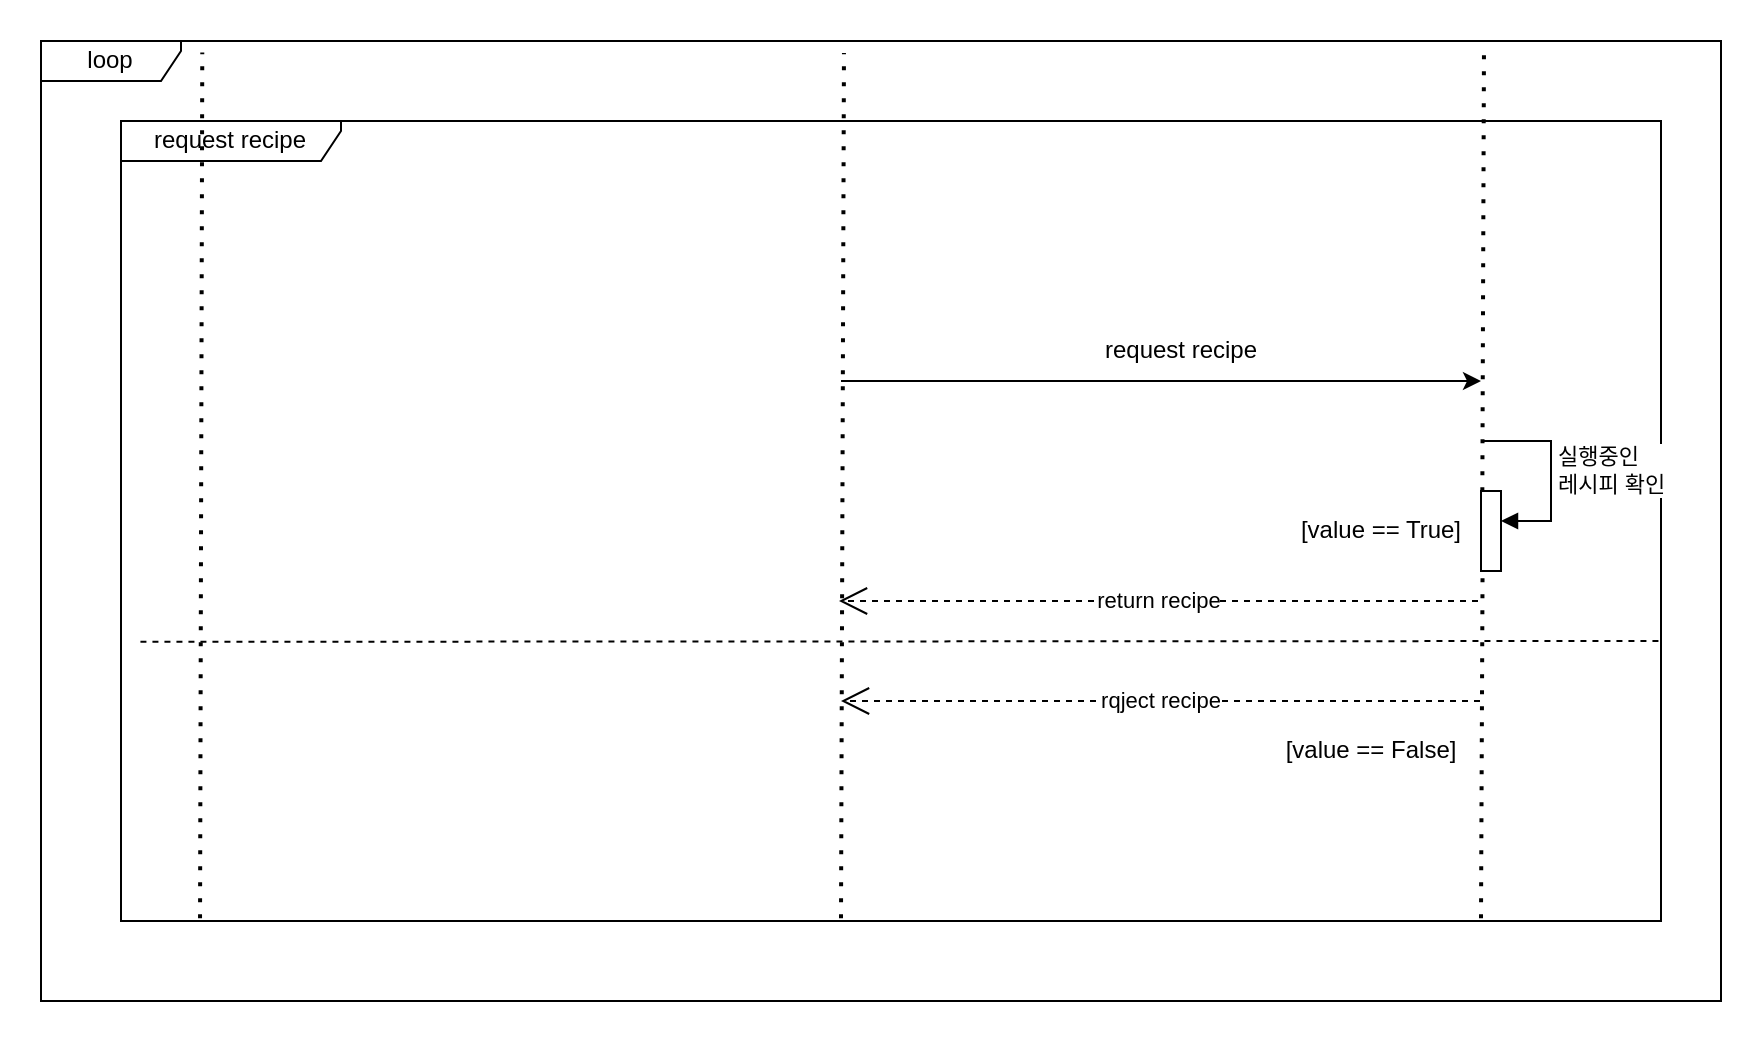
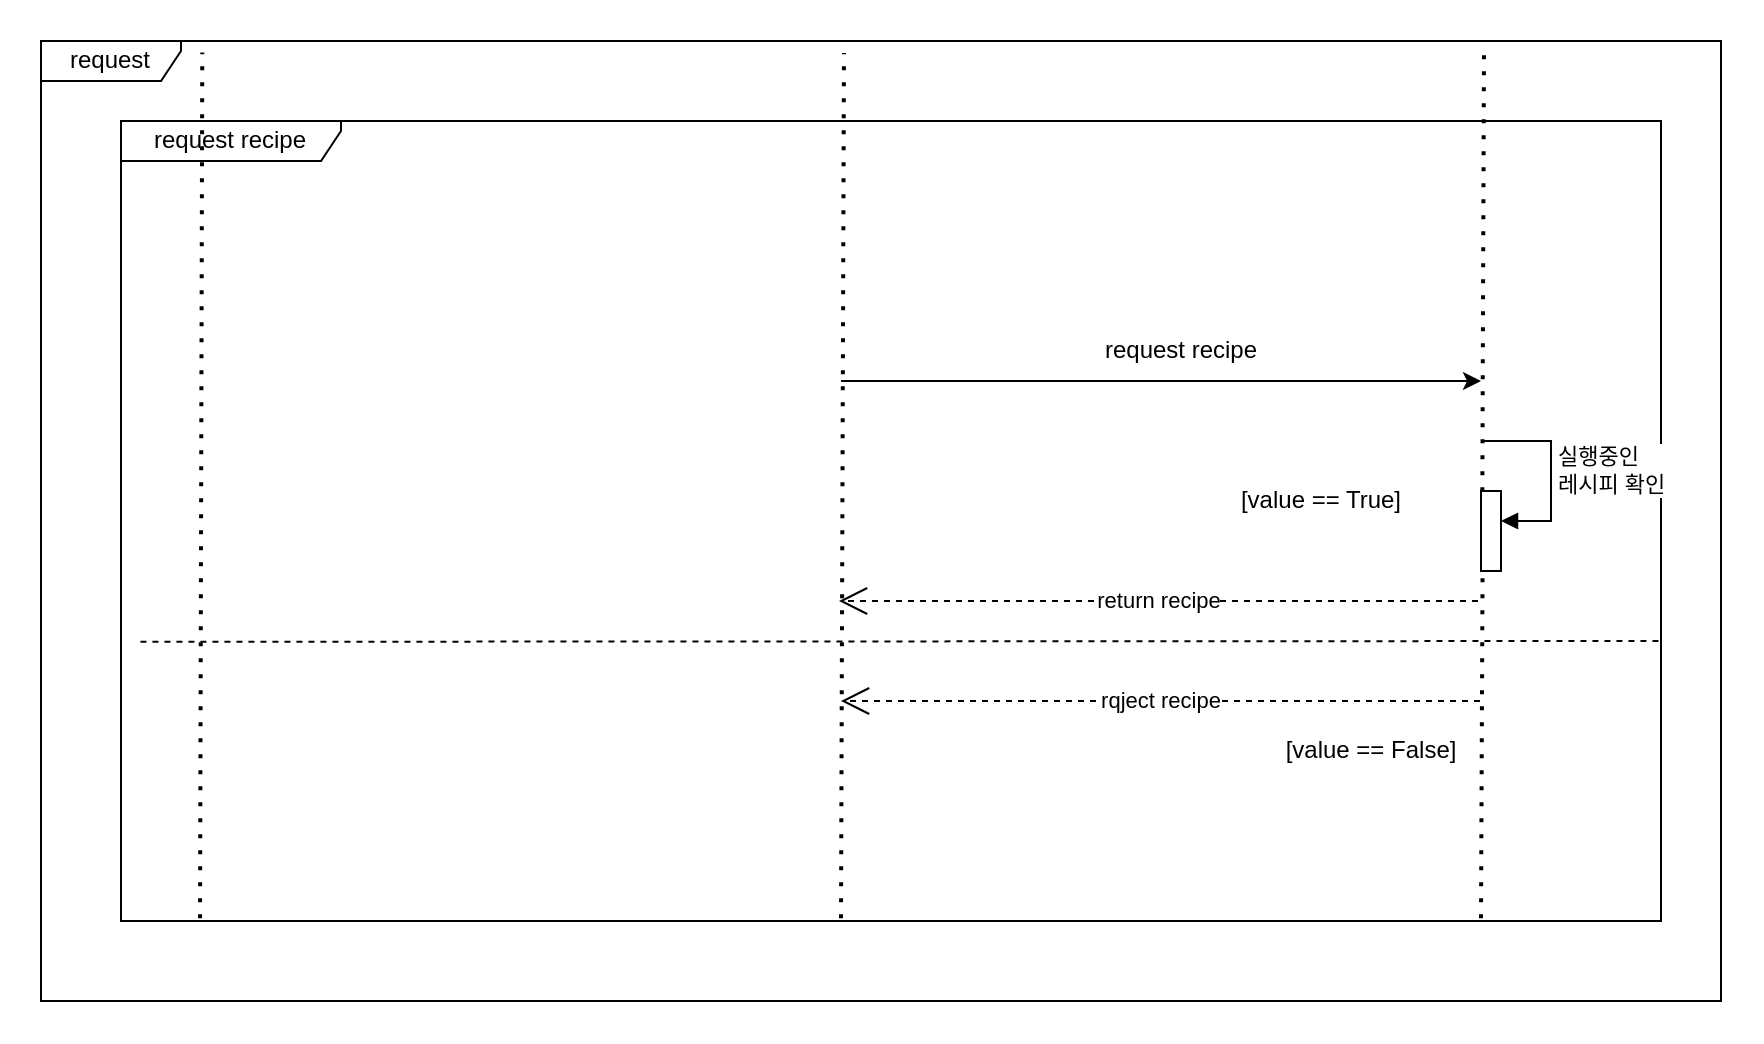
(111, 61) -> (111, 61)
(1381, 531) -> (1321, 501)
